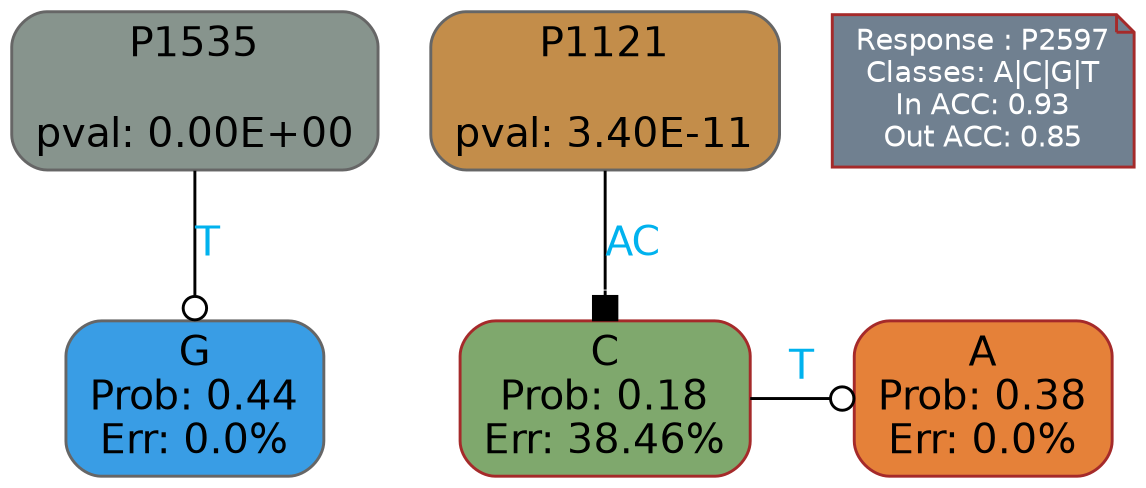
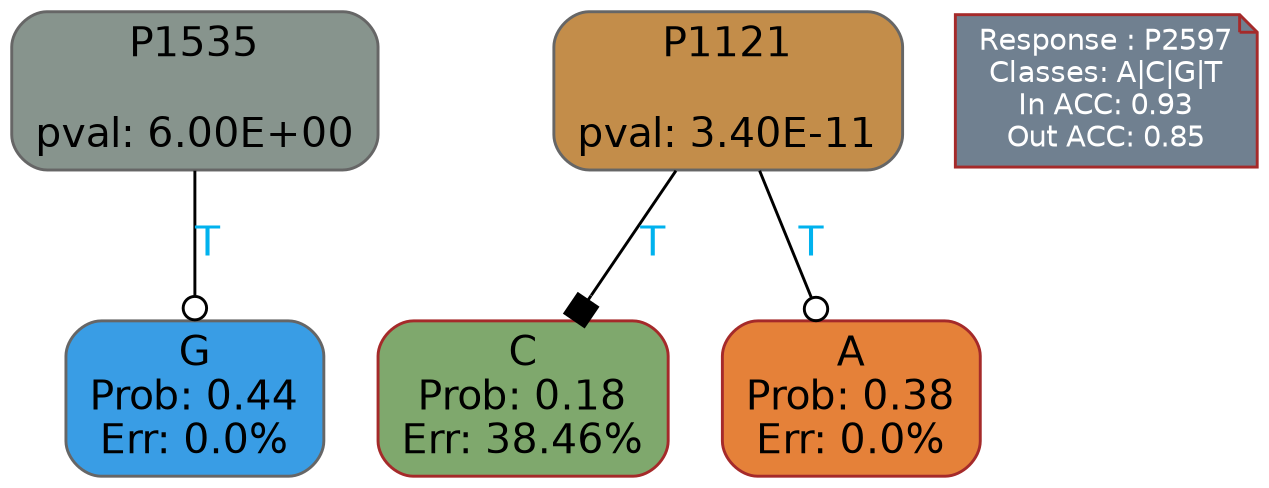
(195, 91) -> (195, 91)
(633, 245) -> (654, 245)
(790, 399) -> (786, 234)
